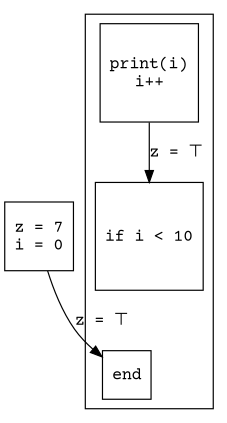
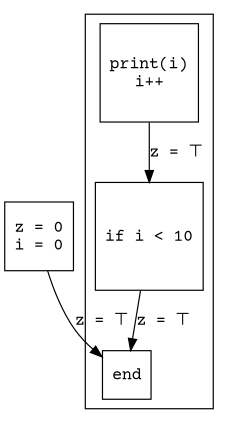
(39, 236) -> (39, 236)
none -> (137, 315)
